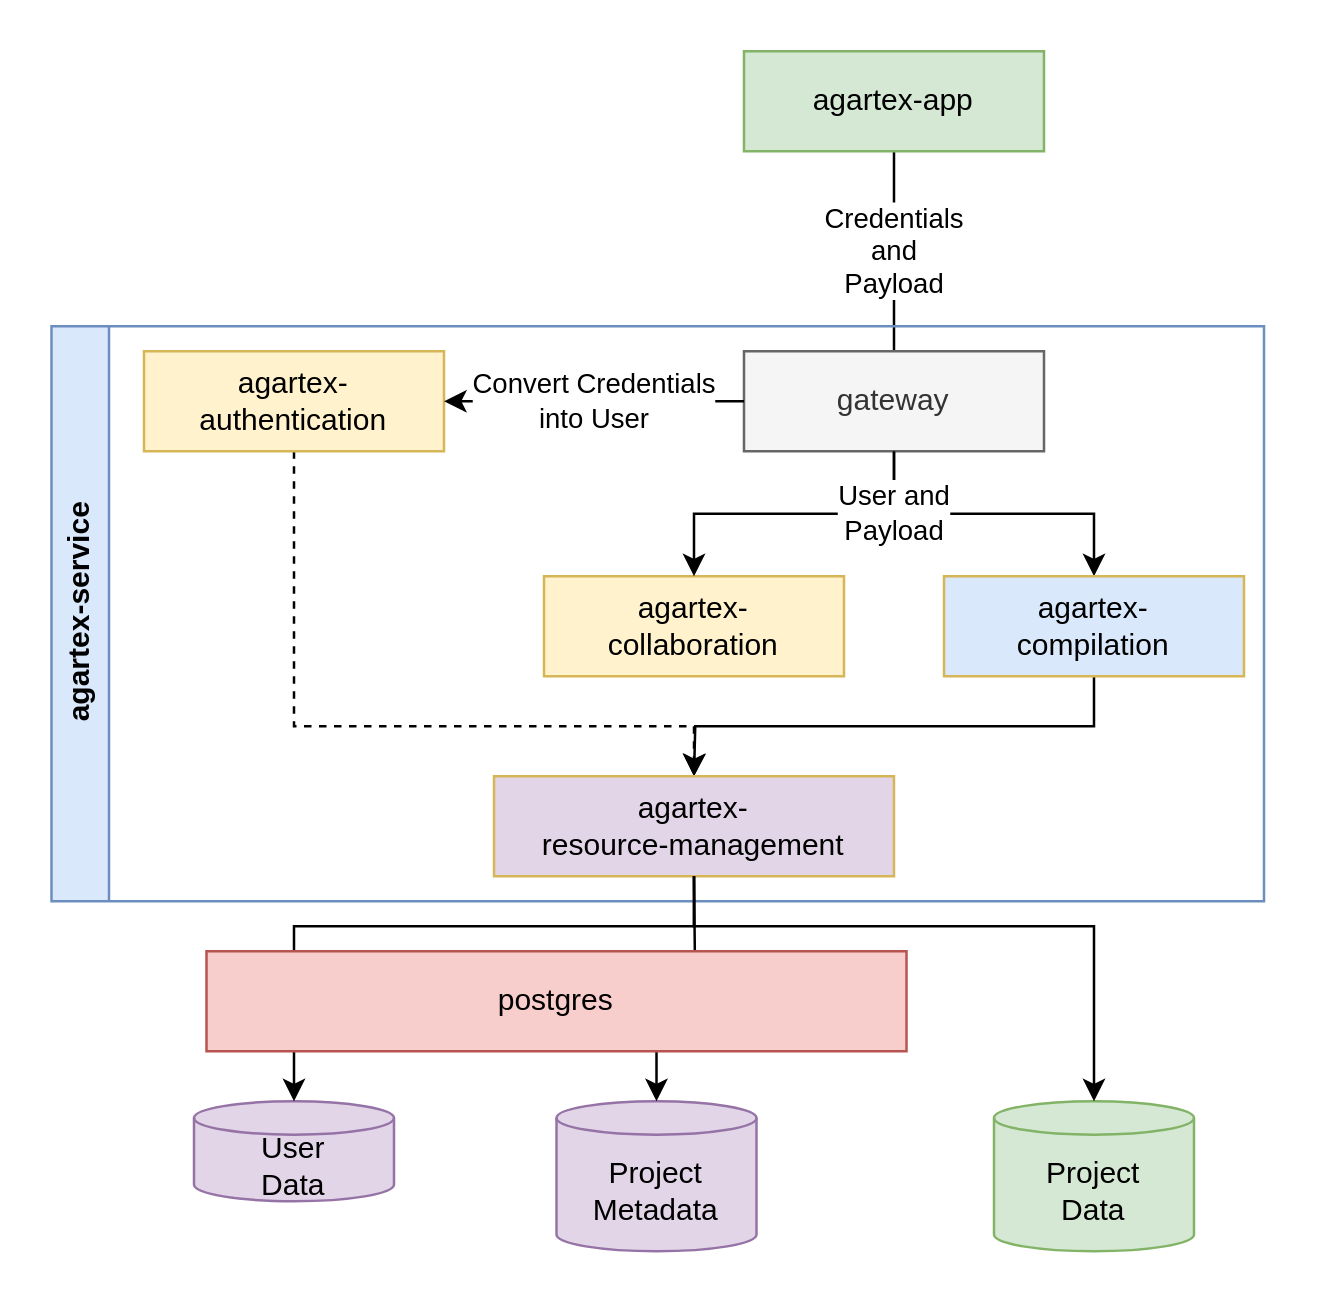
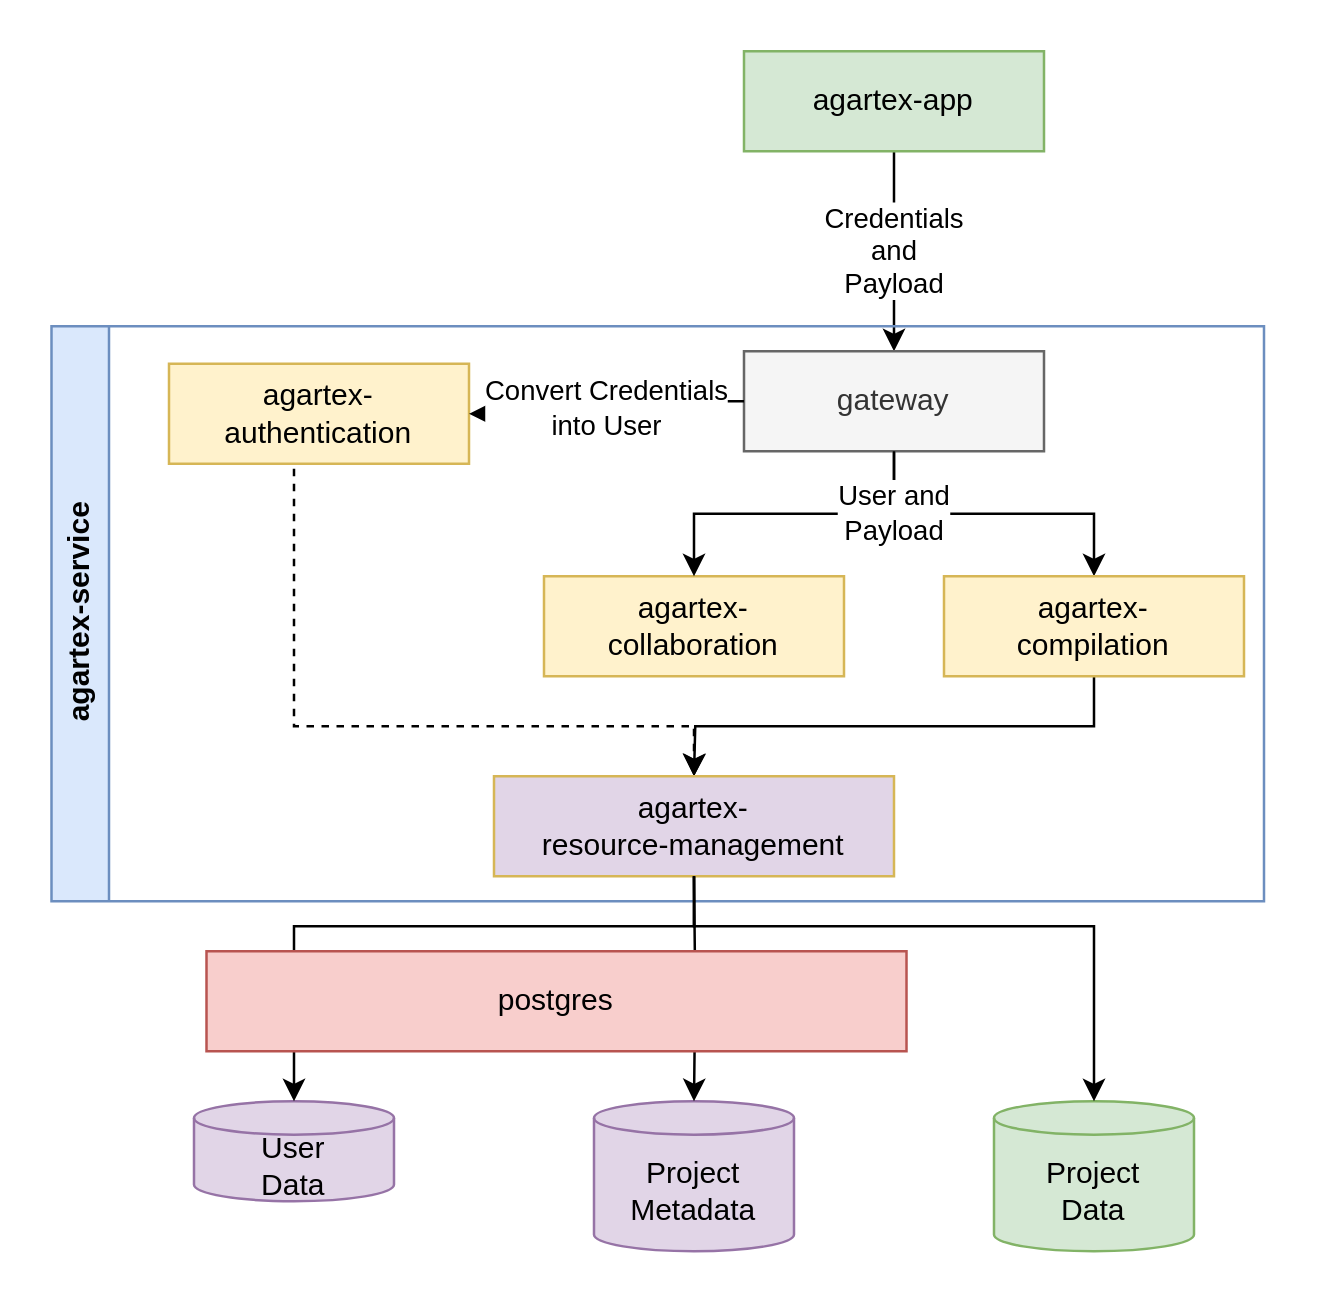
(894, 340) -> (894, 333)
(294, 401) -> (319, 414)
(1094, 626) -> (1094, 626)
(656, 1176) -> (694, 1176)
